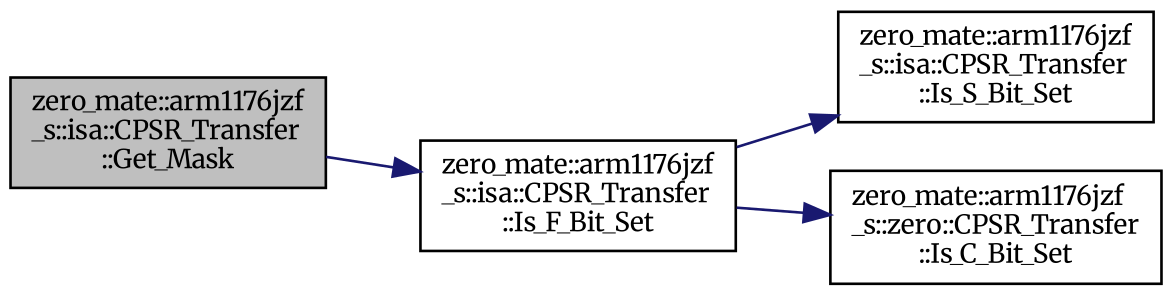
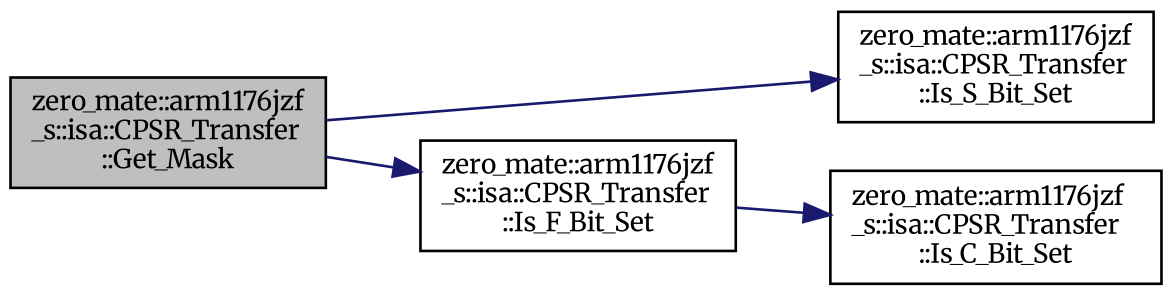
(775, 135) -> (569, 101)
(996, 227) -> (996, 227)
